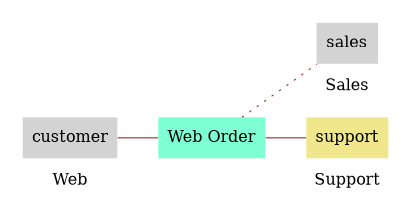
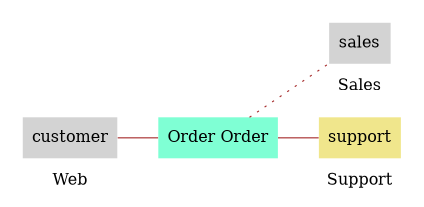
(212, 138) -> (218, 138)
